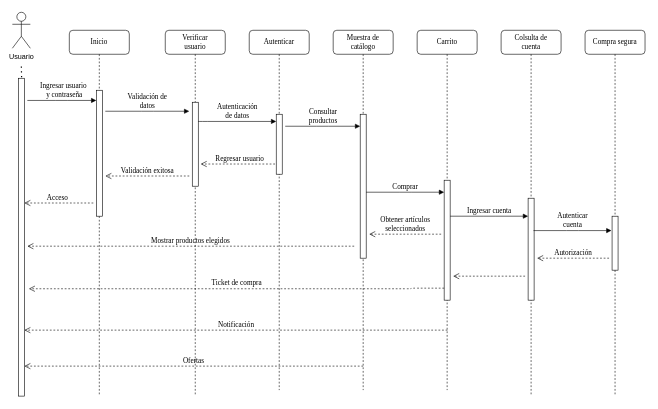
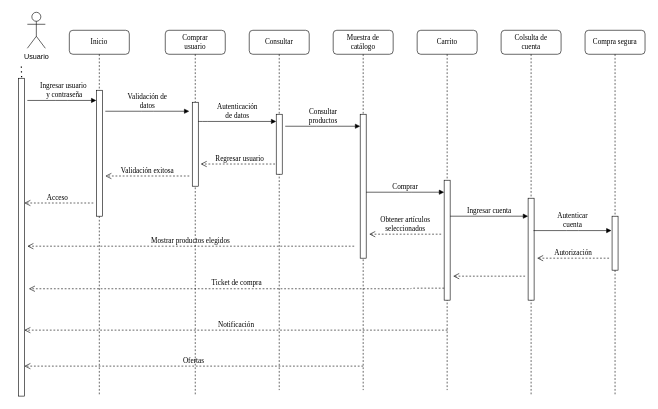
(21, 30) -> (36, 30)
(195, 42) -> (195, 42)
(279, 42) -> (279, 42)
